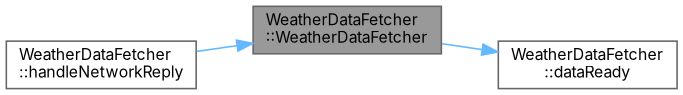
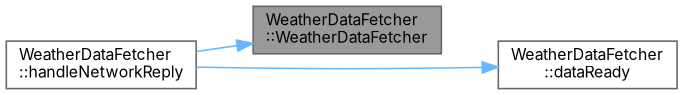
(462, 47) -> (339, 69)
